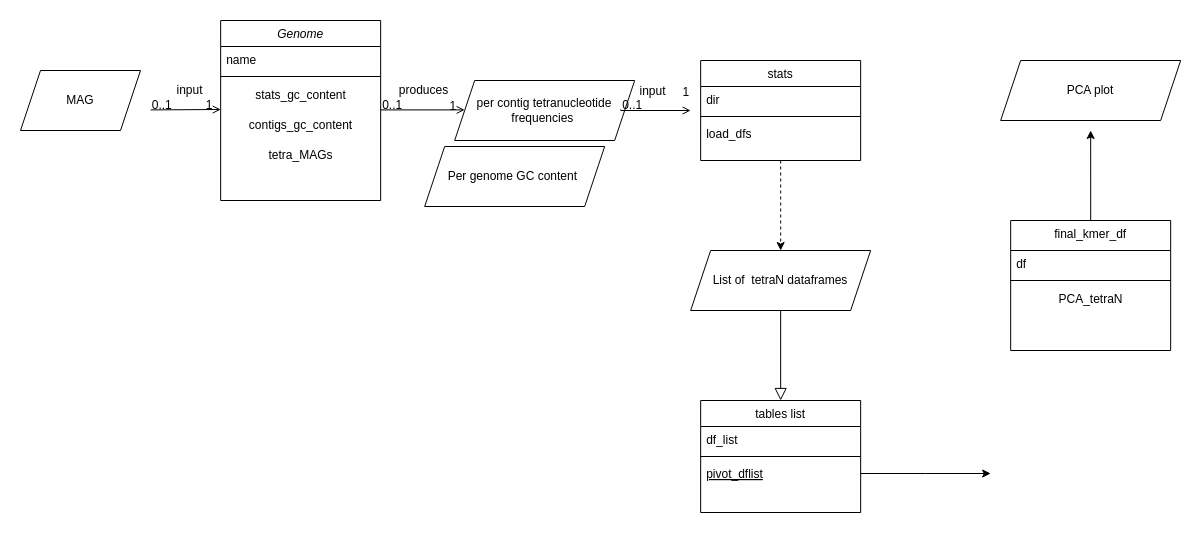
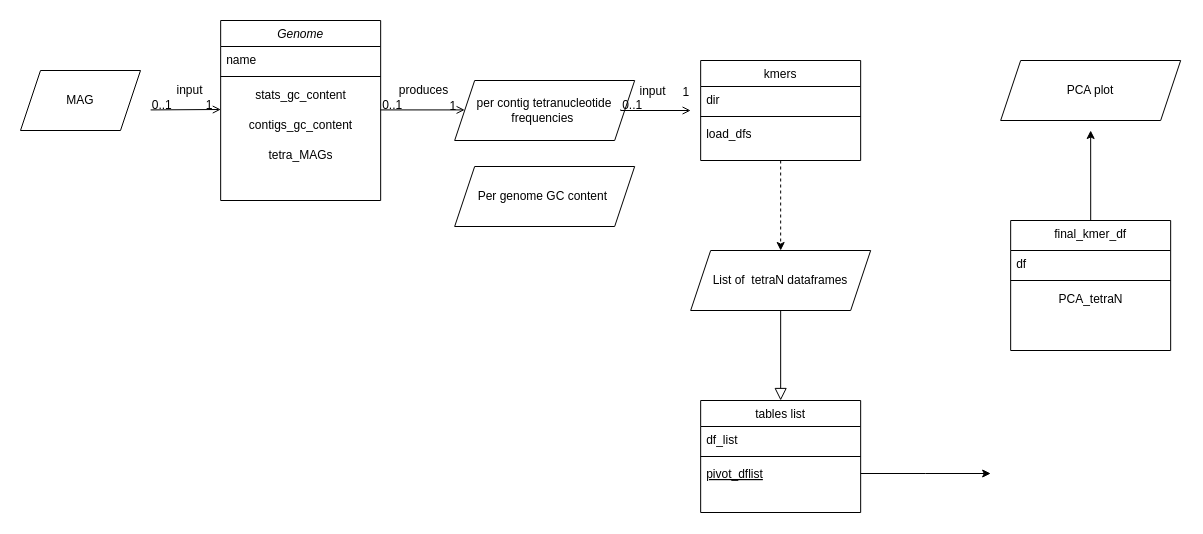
(780, 74) -> (780, 74)
(515, 177) -> (545, 197)
